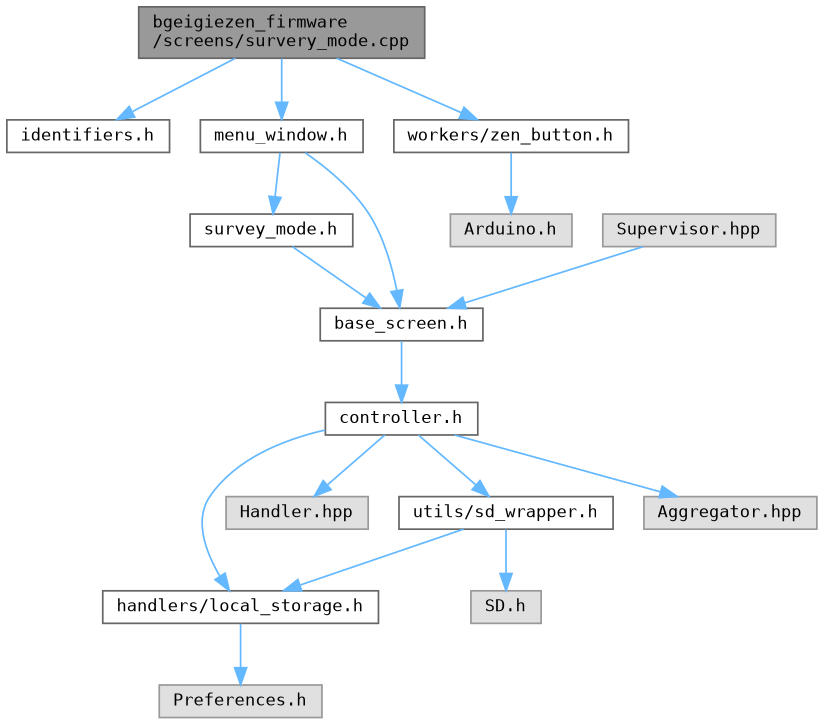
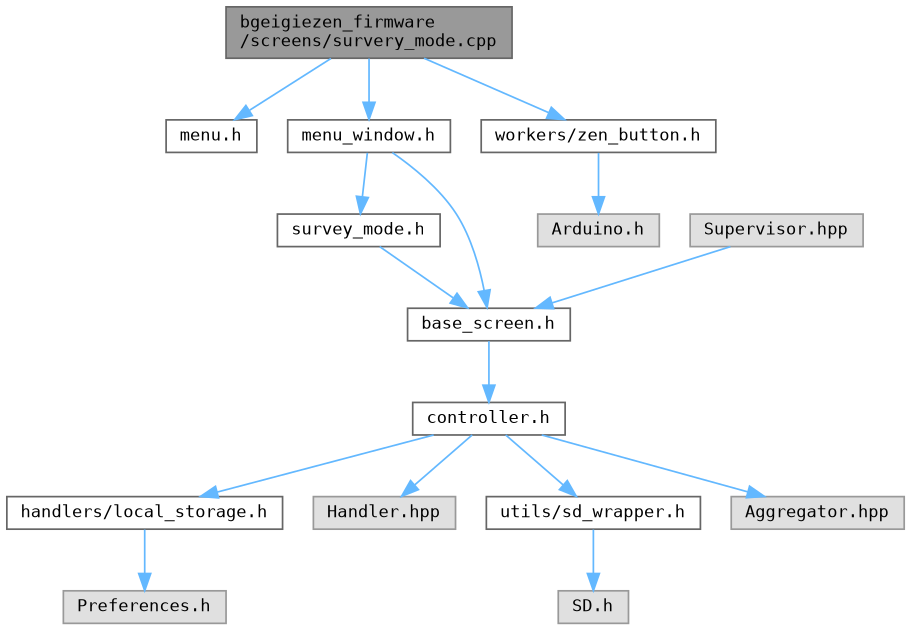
(88, 136) -> (211, 136)
(382, 557) -> none
